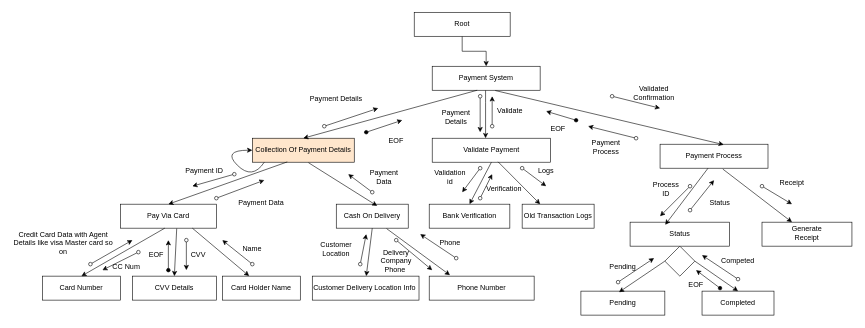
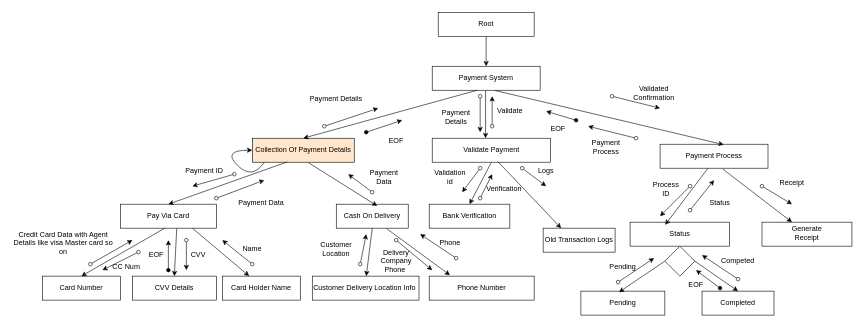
(462, 24) -> (486, 24)
(558, 216) -> (579, 240)
